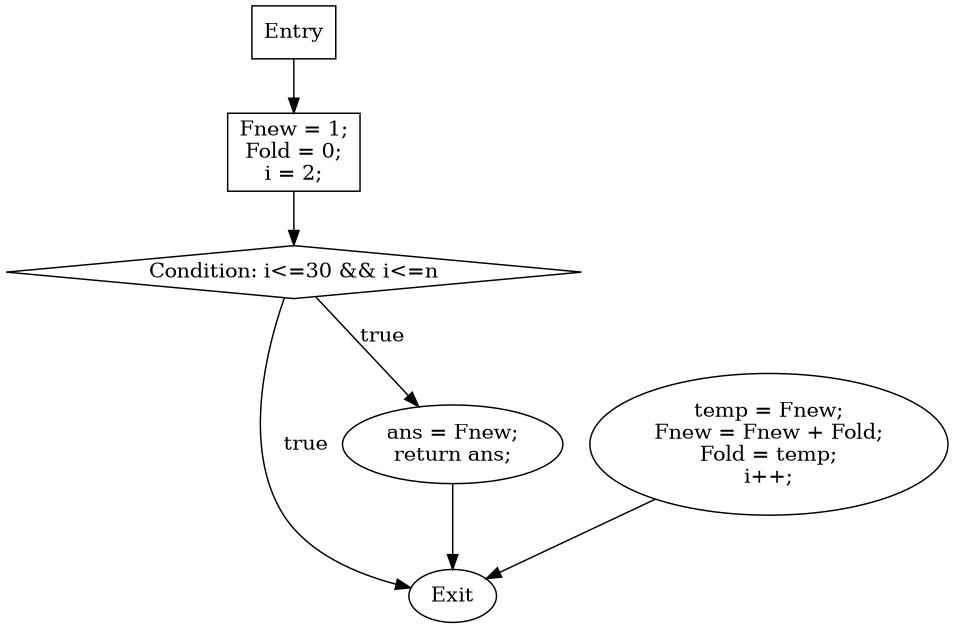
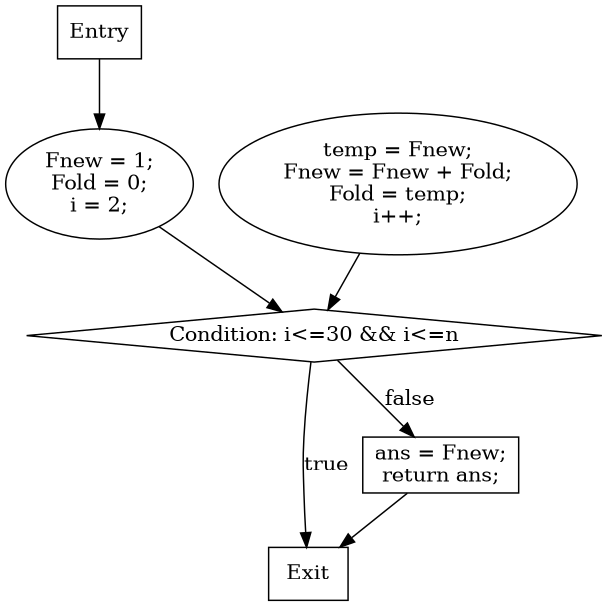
(294, 152) -> (99, 184)
(383, 336) -> (410, 400)
(453, 444) -> (441, 465)
(578, 536) -> (348, 275)
(453, 596) -> (308, 574)
